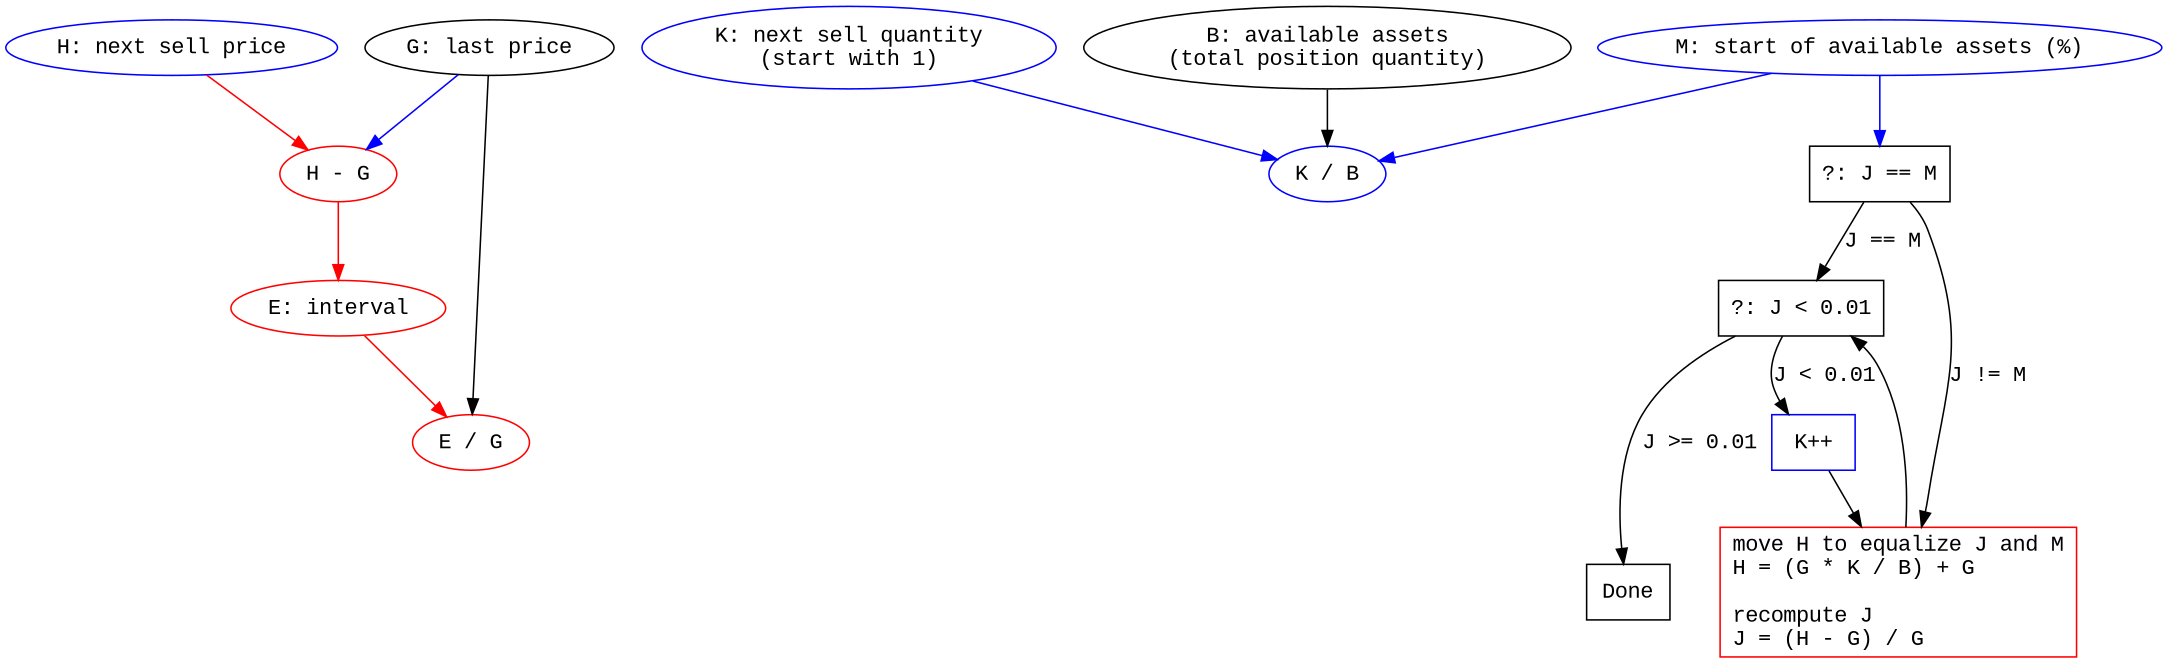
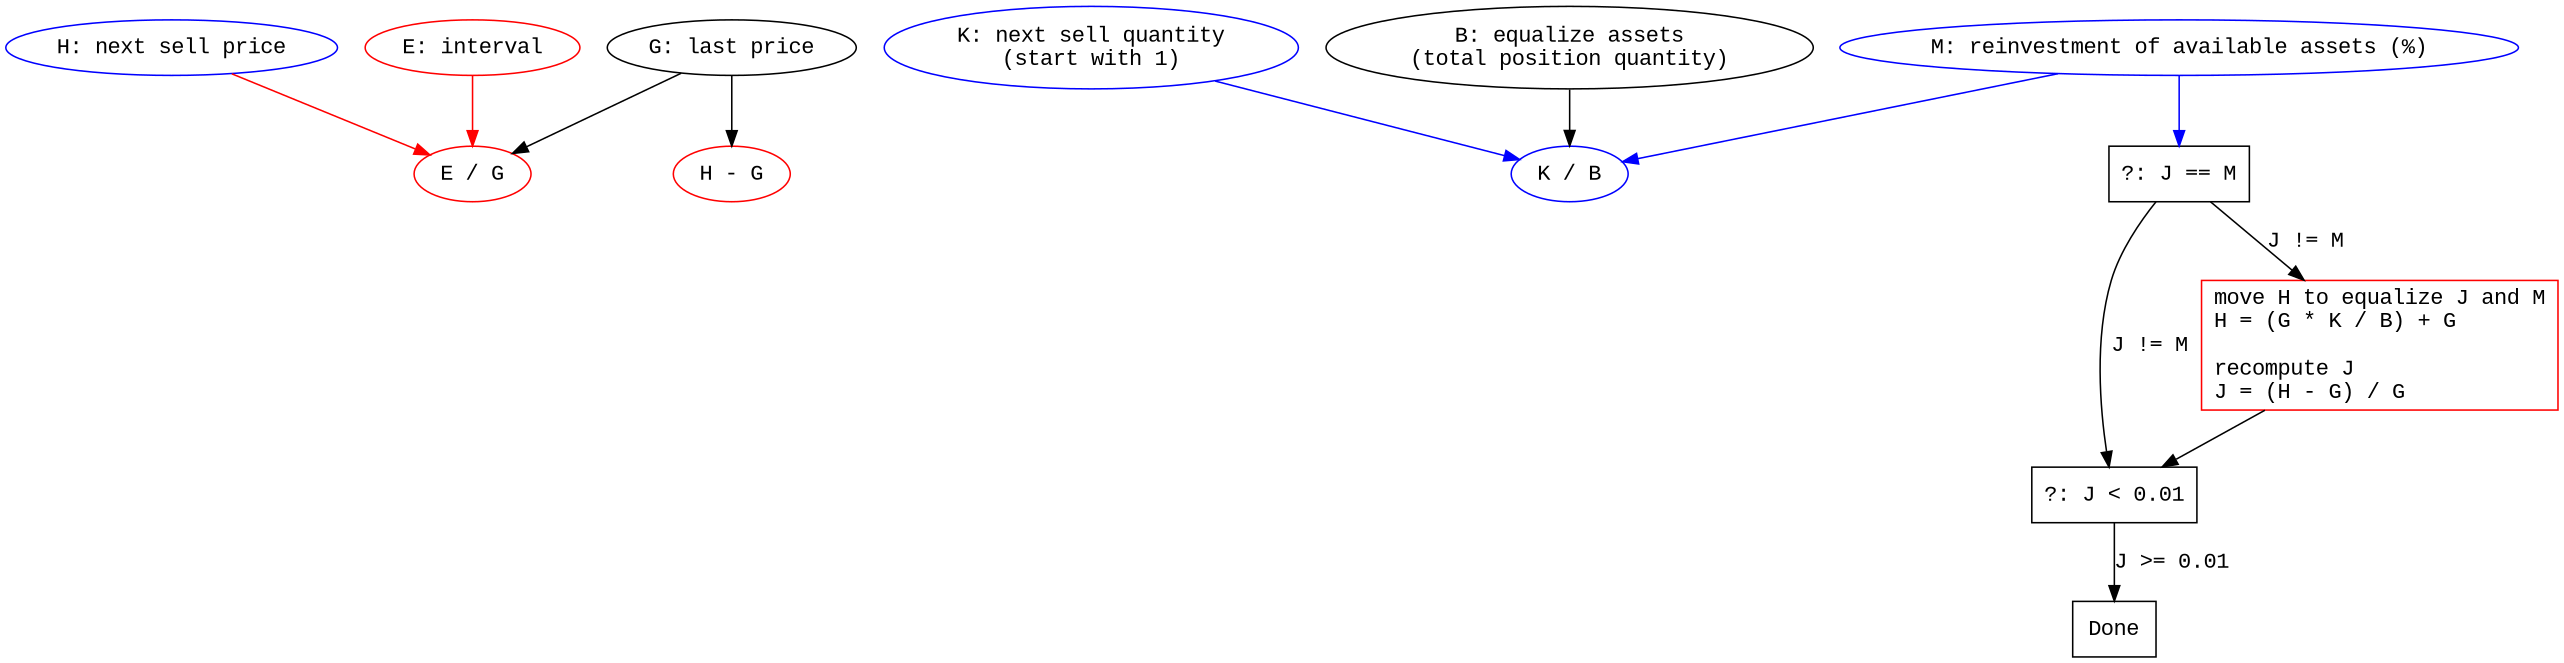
(1327, 48) -> (1570, 48)
(1880, 48) -> (2179, 48)
(419, 107) -> (732, 103)
(251, 108) -> (323, 111)
(338, 233) -> none
(1883, 241) -> (2150, 345)
(1813, 442) -> none
